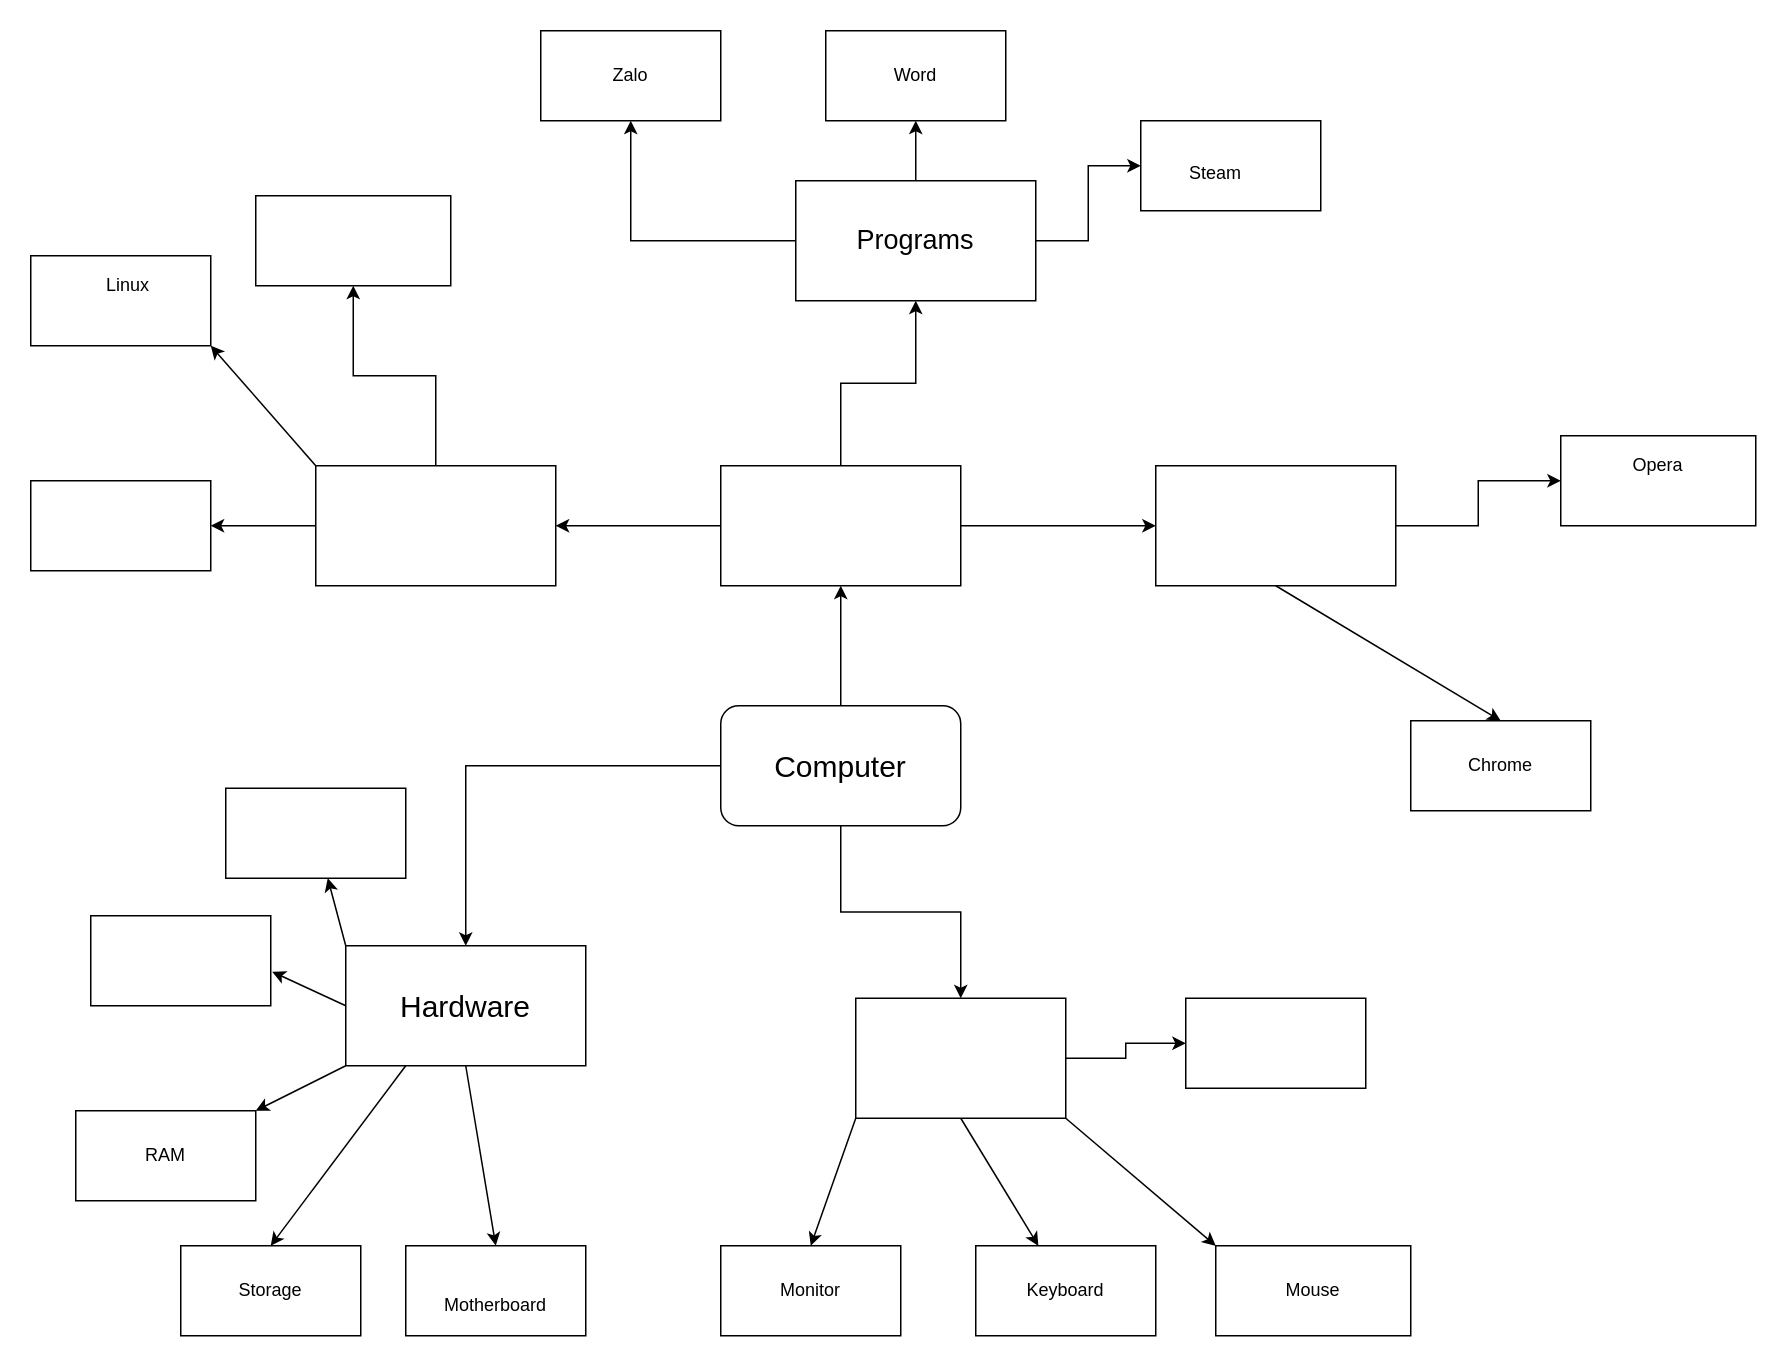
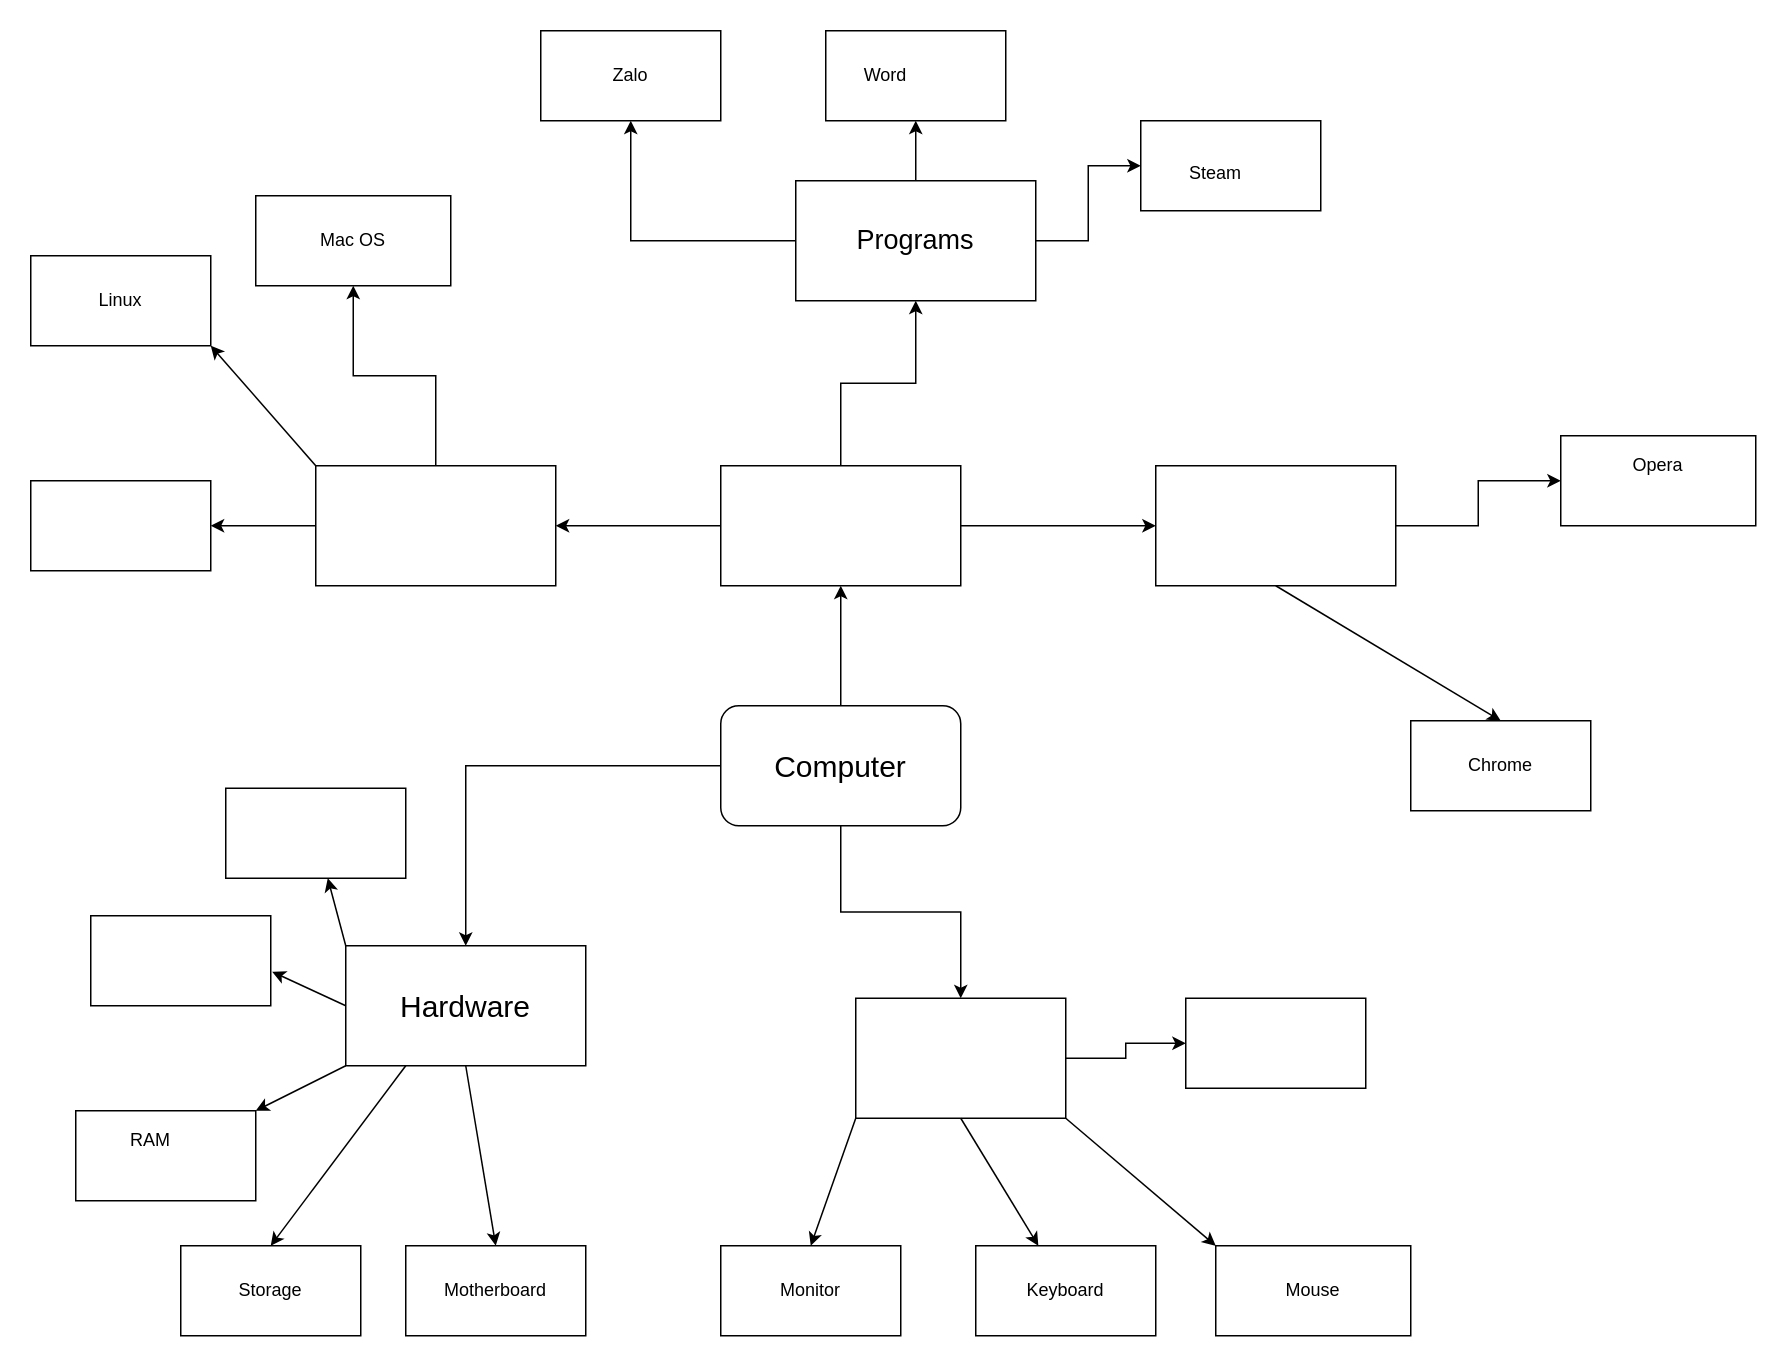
(916, 76) -> (886, 76)
none -> (353, 241)
(128, 286) -> (121, 301)
(166, 1156) -> (151, 1141)
(496, 1306) -> (496, 1291)
